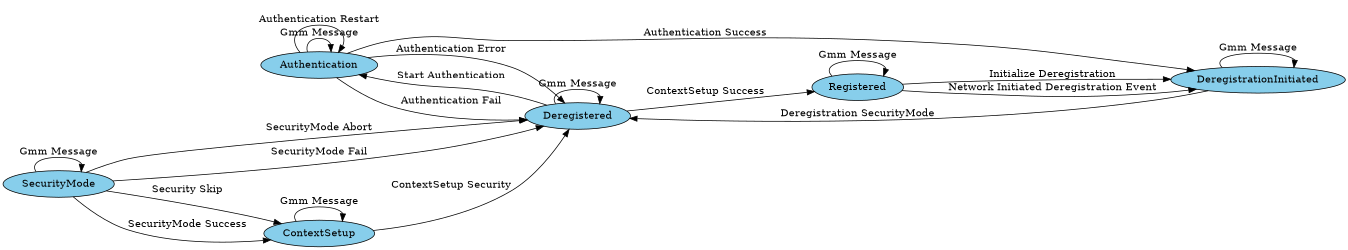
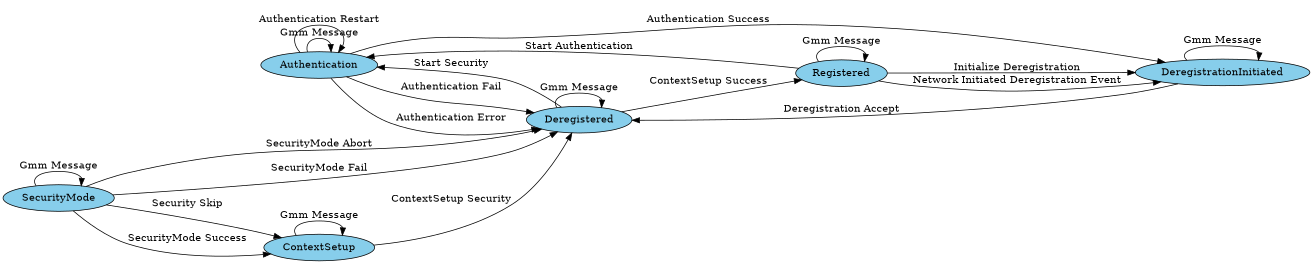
none -> (587, 53)
(451, 76) -> (451, 63)
(858, 113) -> (842, 109)
